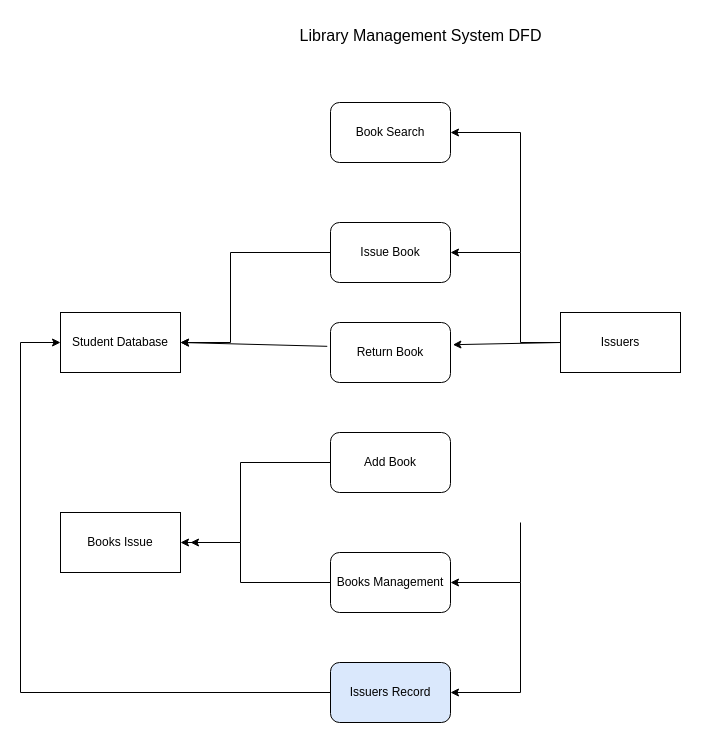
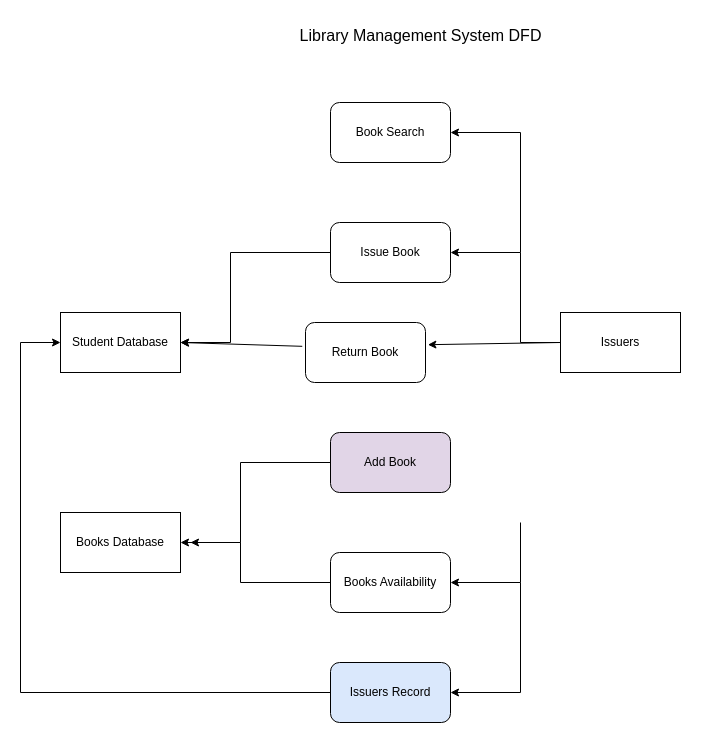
(391, 353) -> (366, 353)
(391, 463) -> (391, 463)
(121, 543) -> (121, 543)
(391, 583) -> (391, 583)
